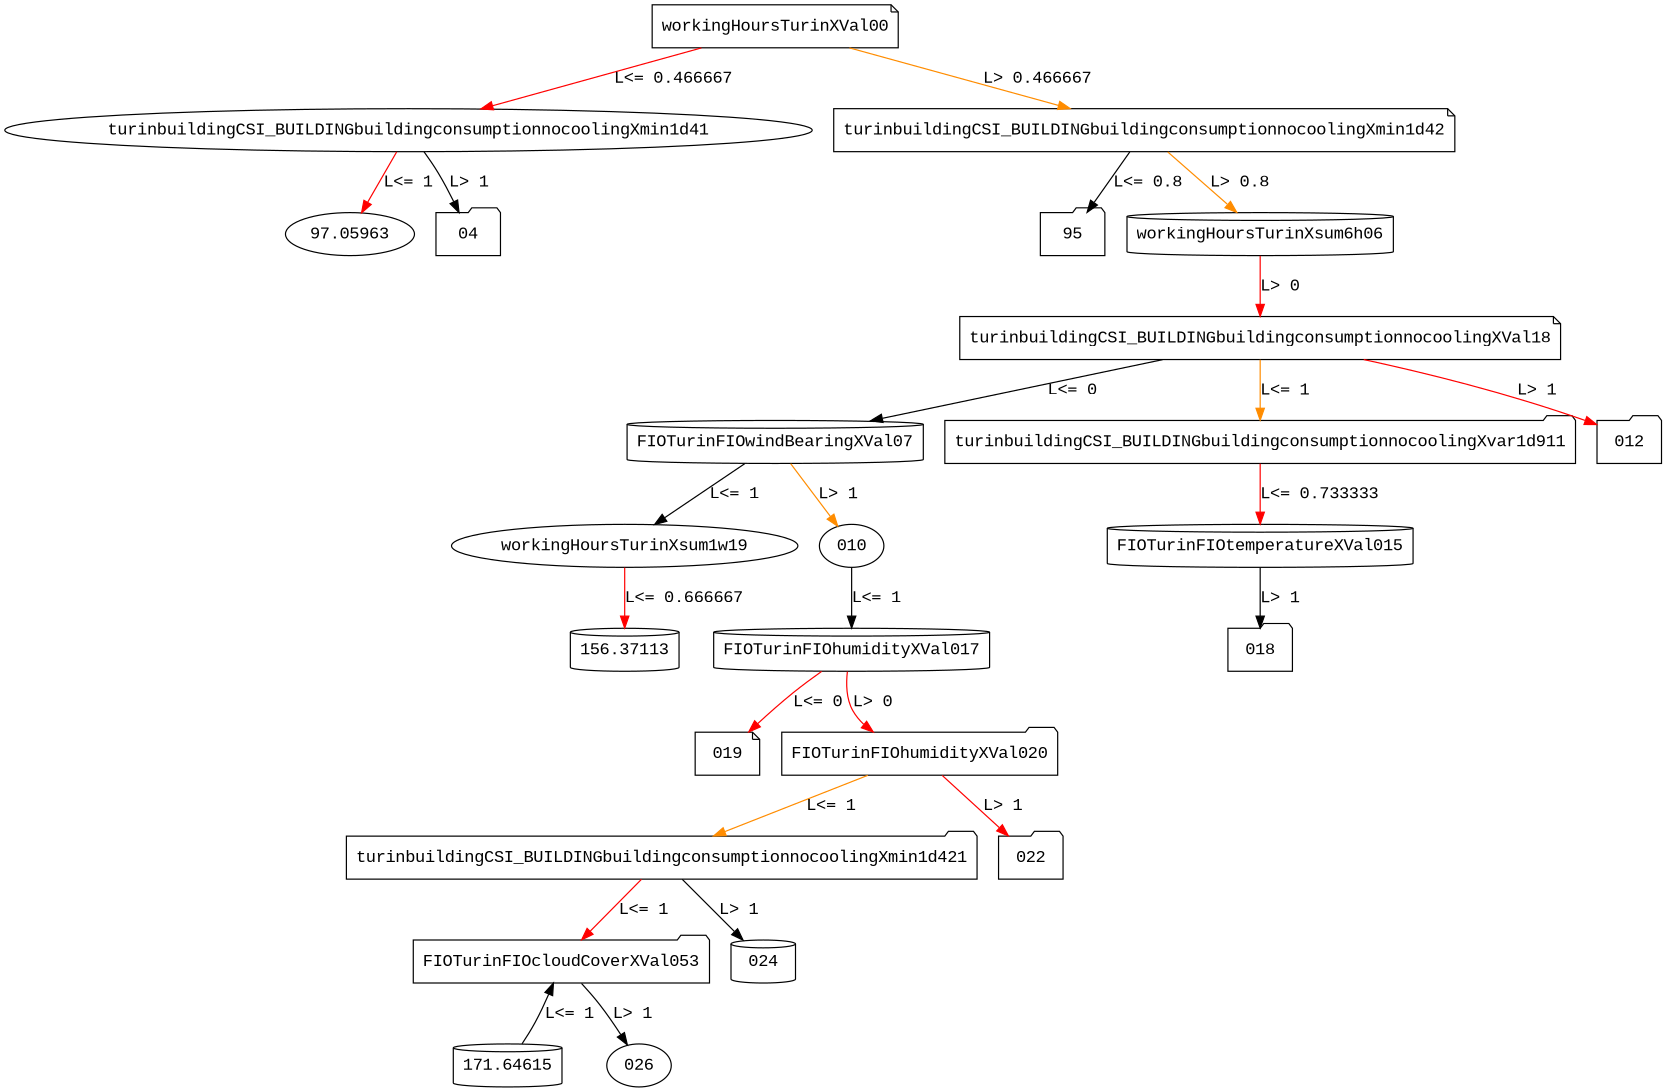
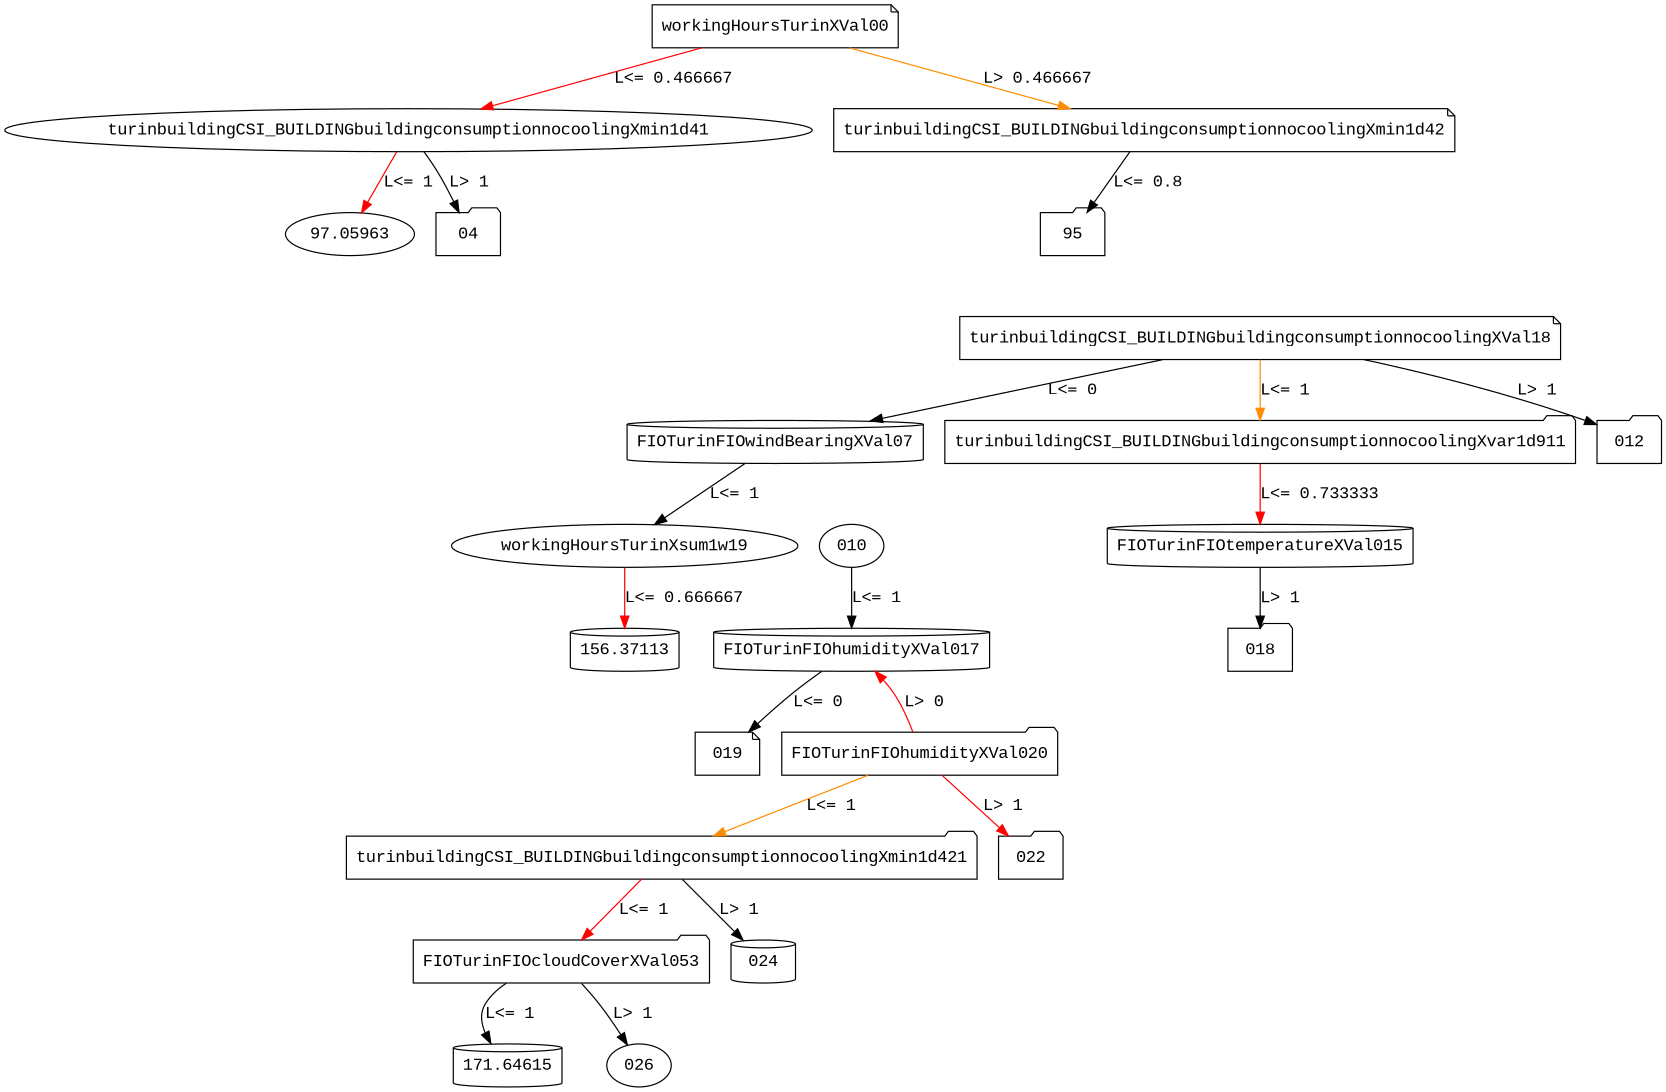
(1260, 234) -> none
(1475, 387) -> (1475, 387)
(811, 490) -> none
(789, 696) -> (789, 696)
(849, 700) -> (901, 705)
(537, 1020) -> (485, 1004)
